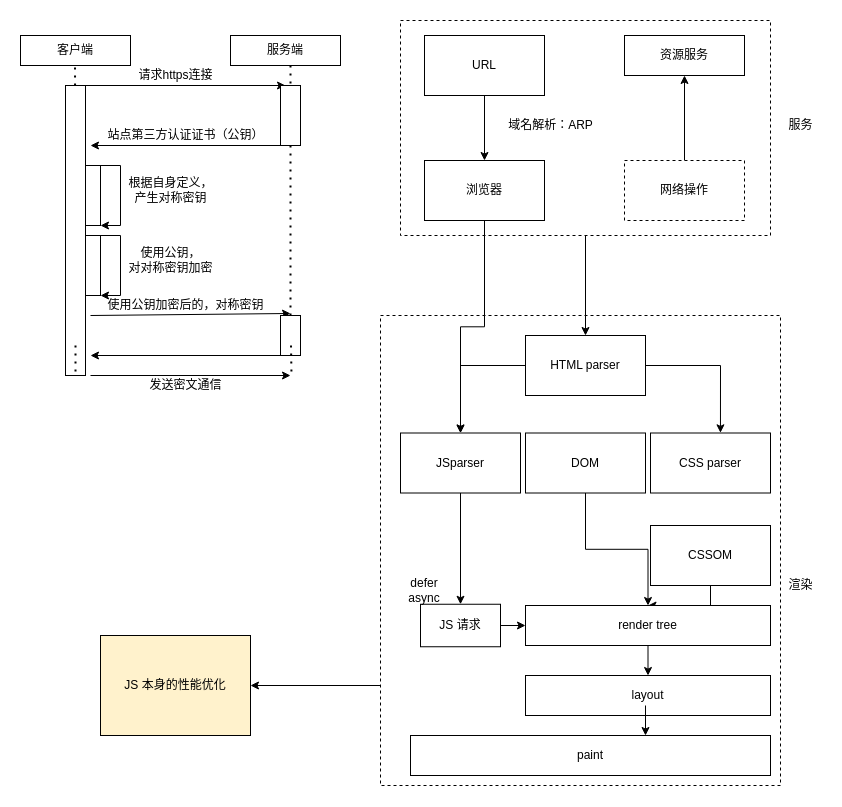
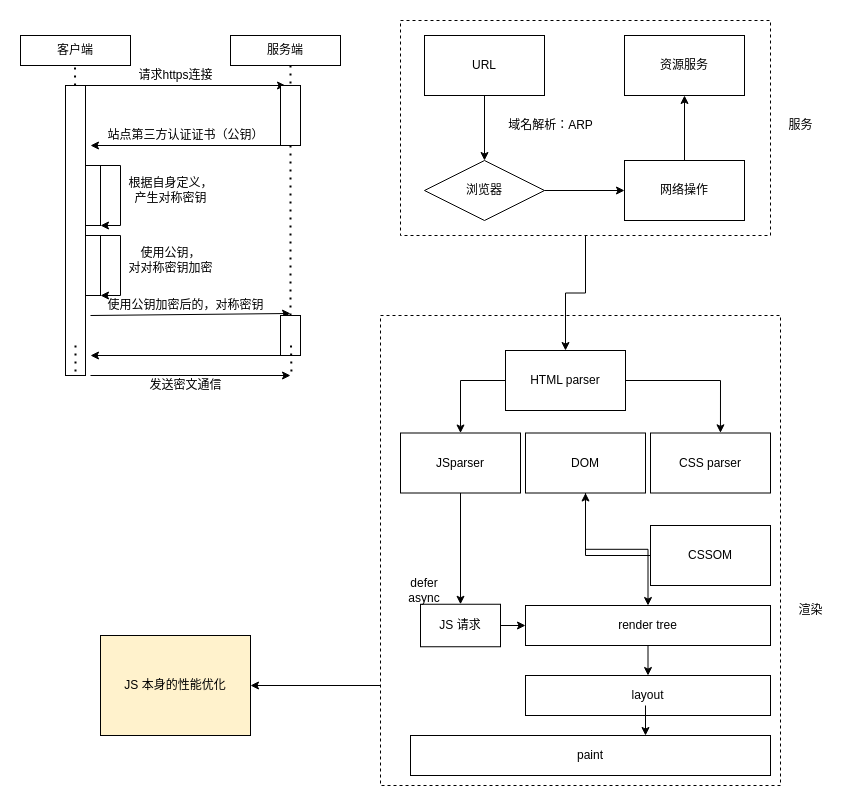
(685, 56) -> (685, 66)
(485, 191) -> (485, 191)
(685, 191) -> (685, 191)
(485, 304) -> (581, 191)
(586, 366) -> (566, 381)
(801, 586) -> (811, 611)
(711, 597) -> (617, 556)
